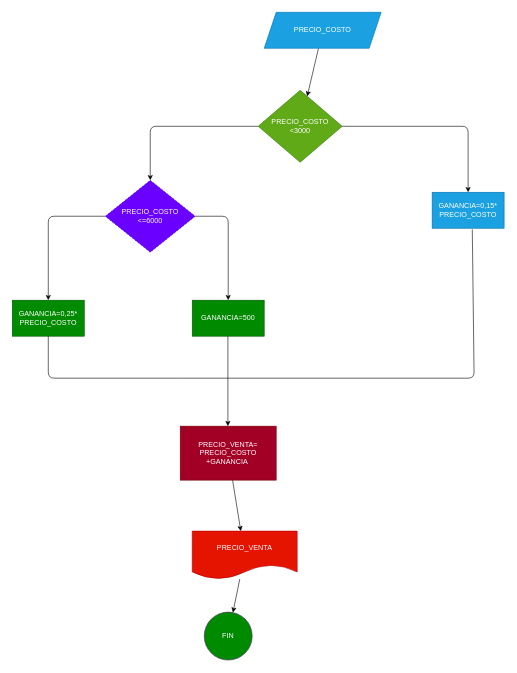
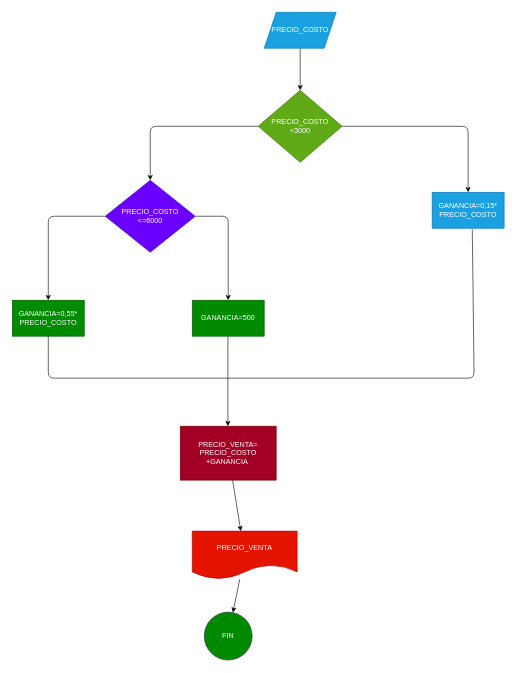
(323, 30) -> (300, 30)
(150, 216) -> (150, 216)
(48, 318) -> (48, 318)
